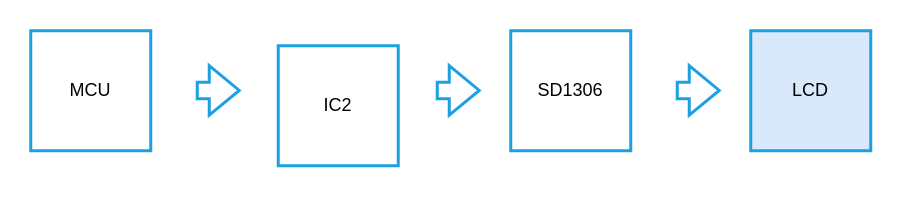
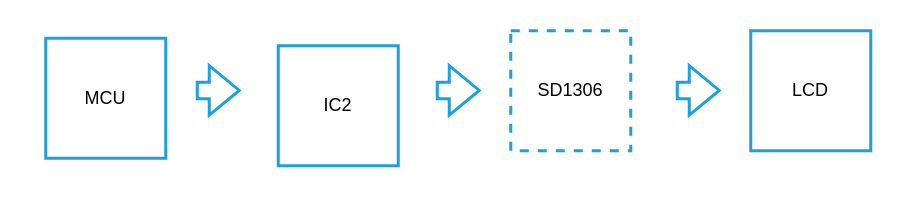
(91, 91) -> (106, 98)
(571, 91) -> (571, 91)
(811, 91) -> (811, 91)
